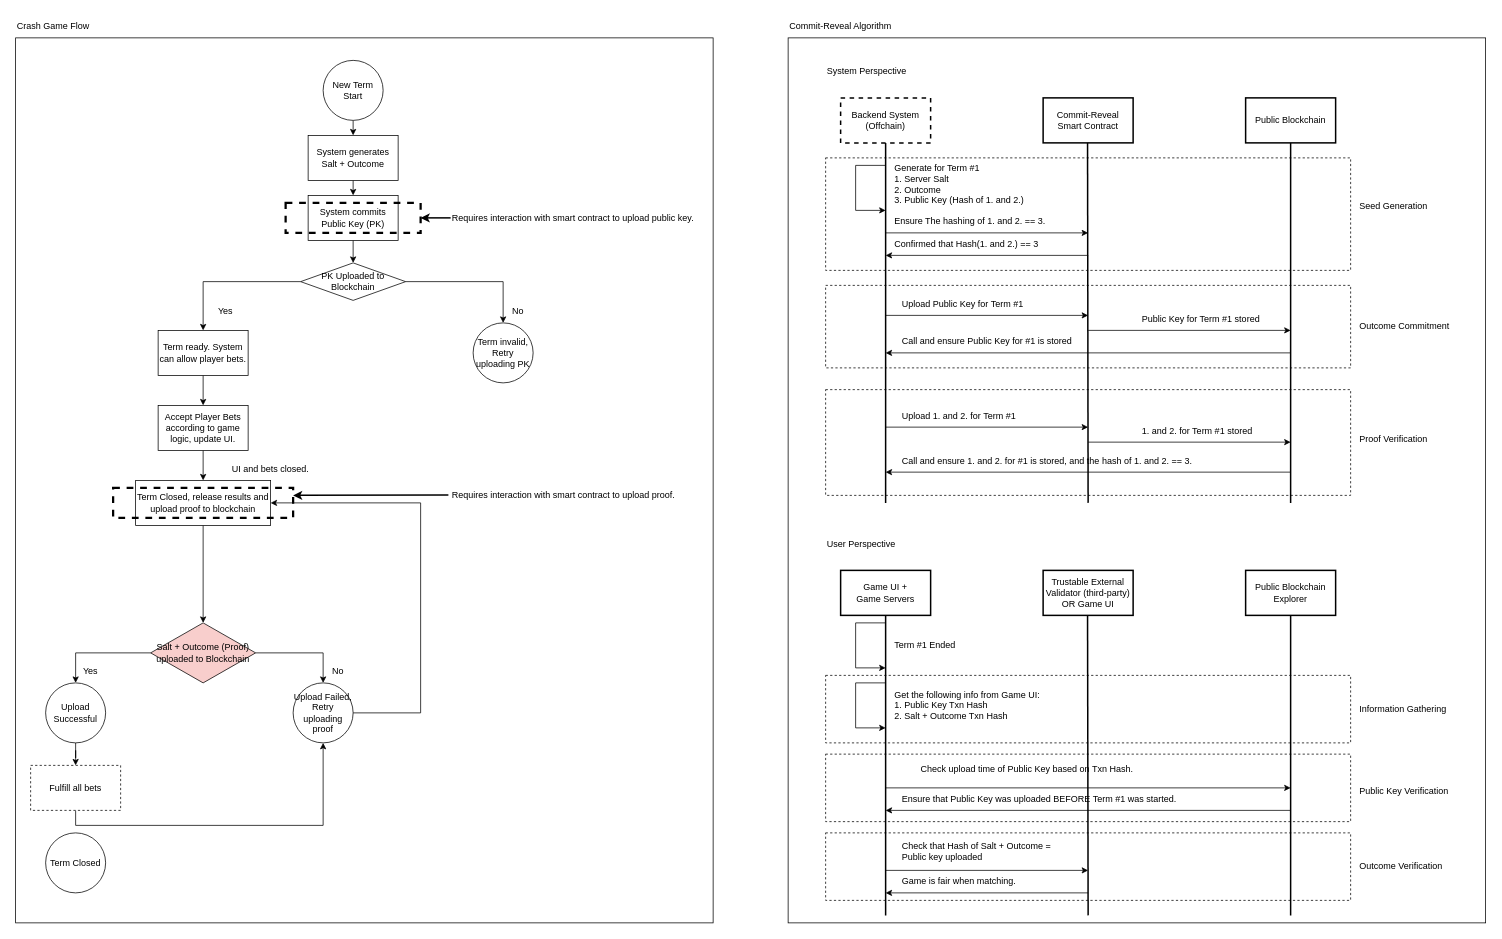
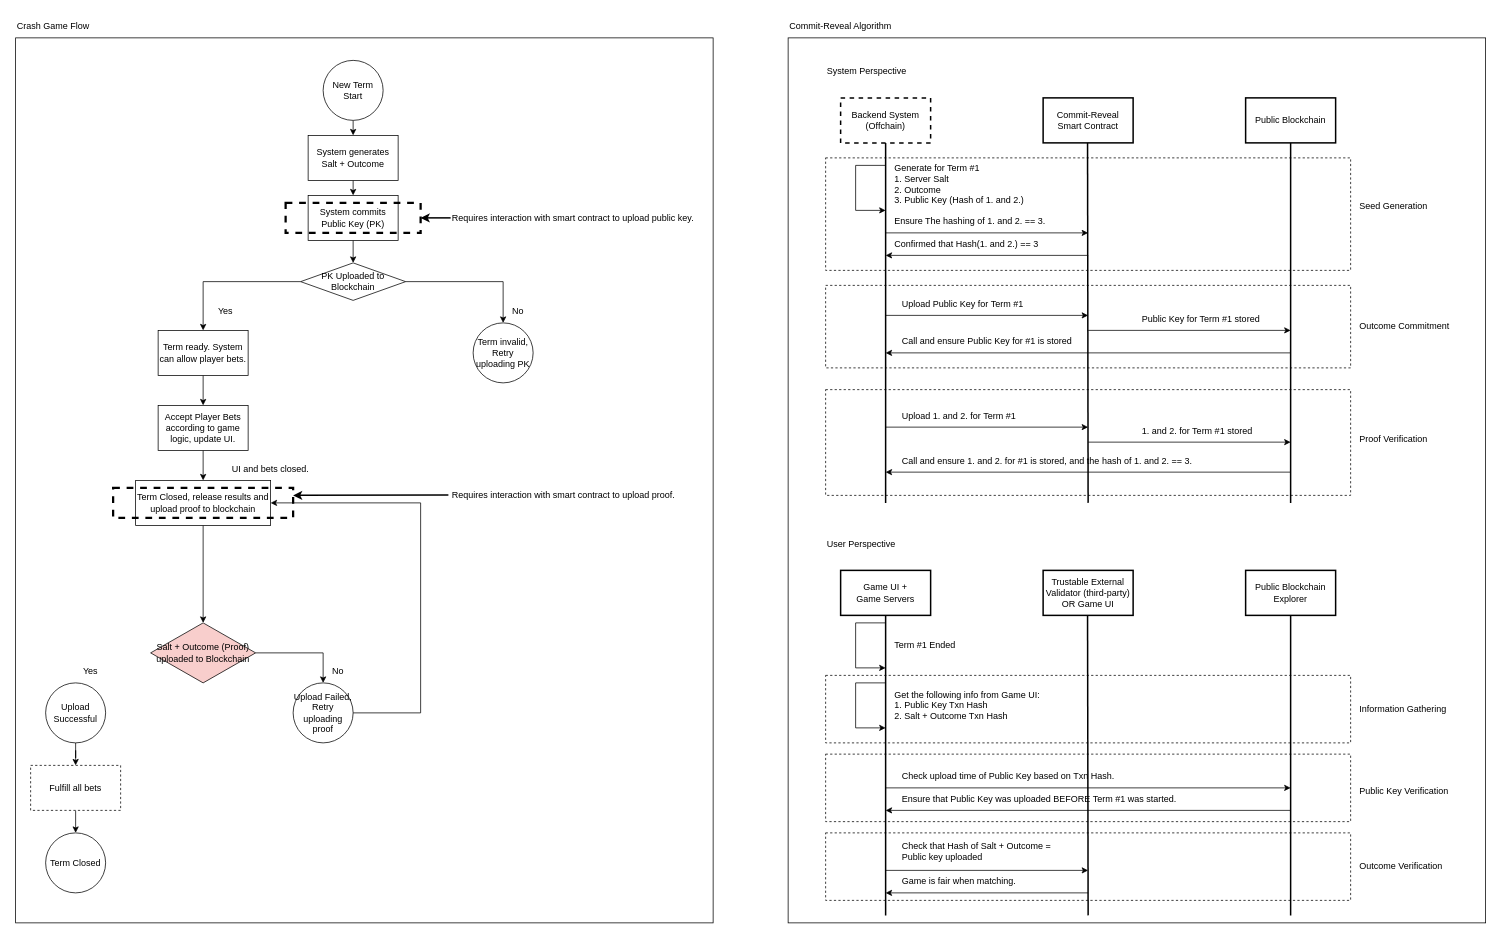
(75, 664) -> none
(1095, 769) -> (1077, 777)
(199, 825) -> (75, 825)
